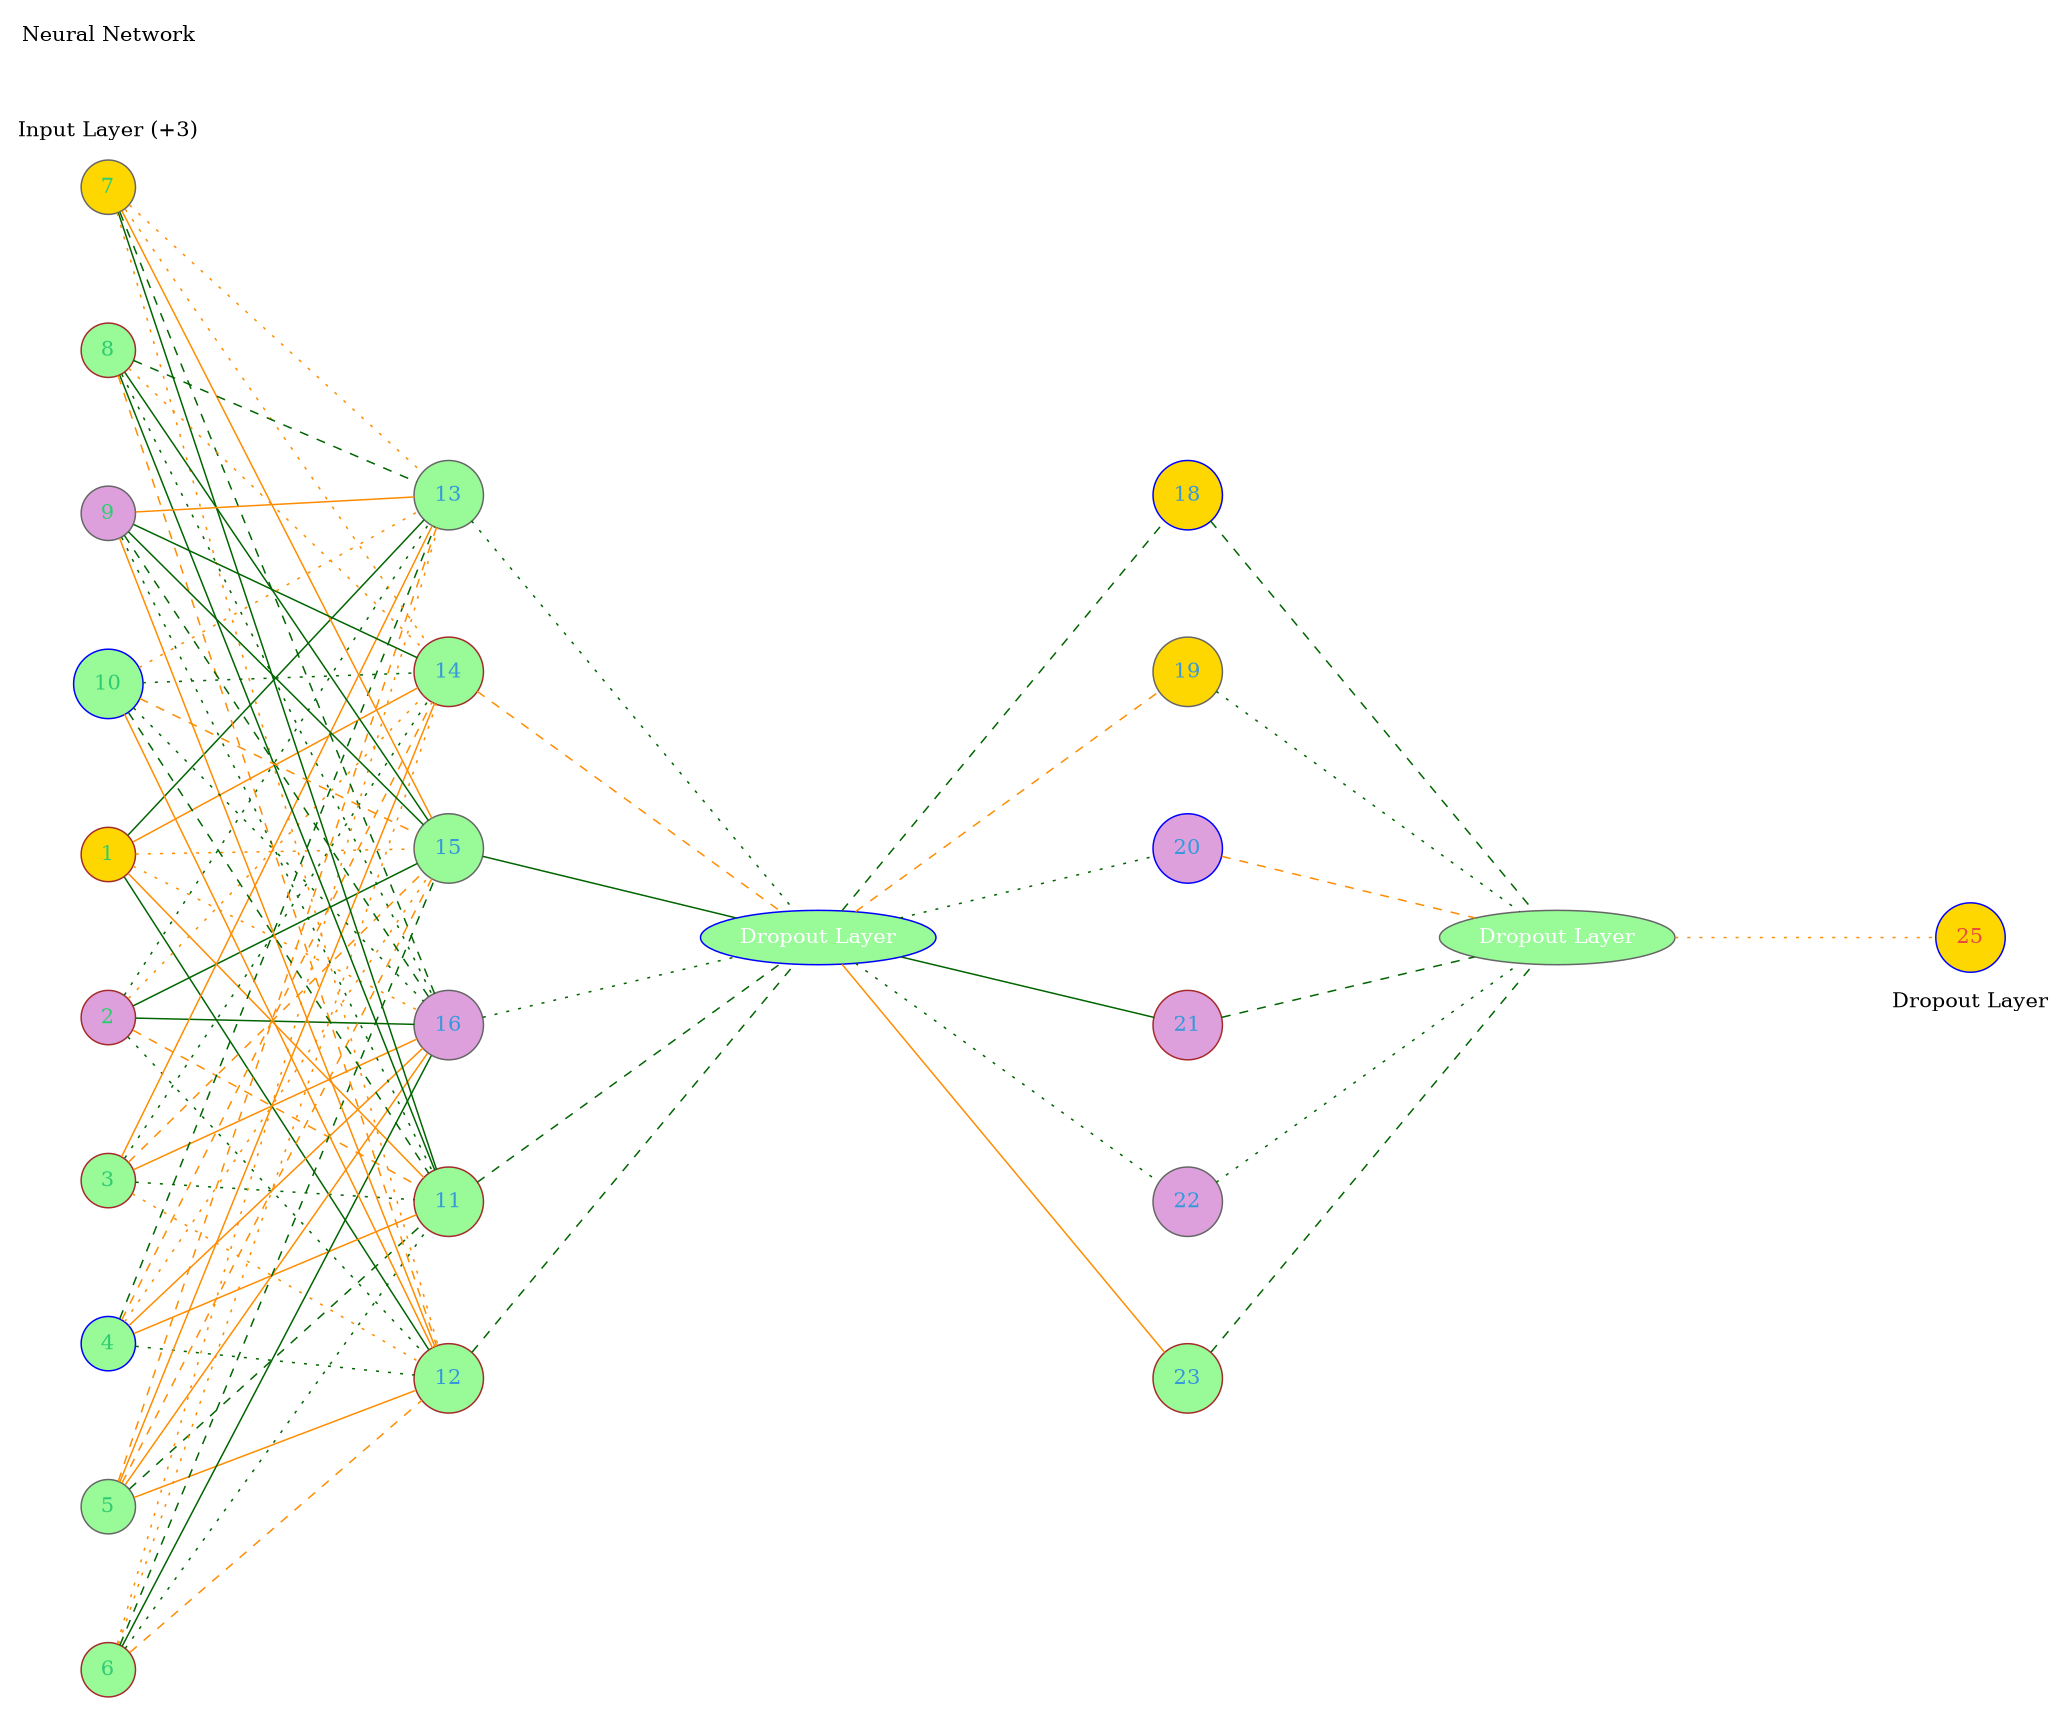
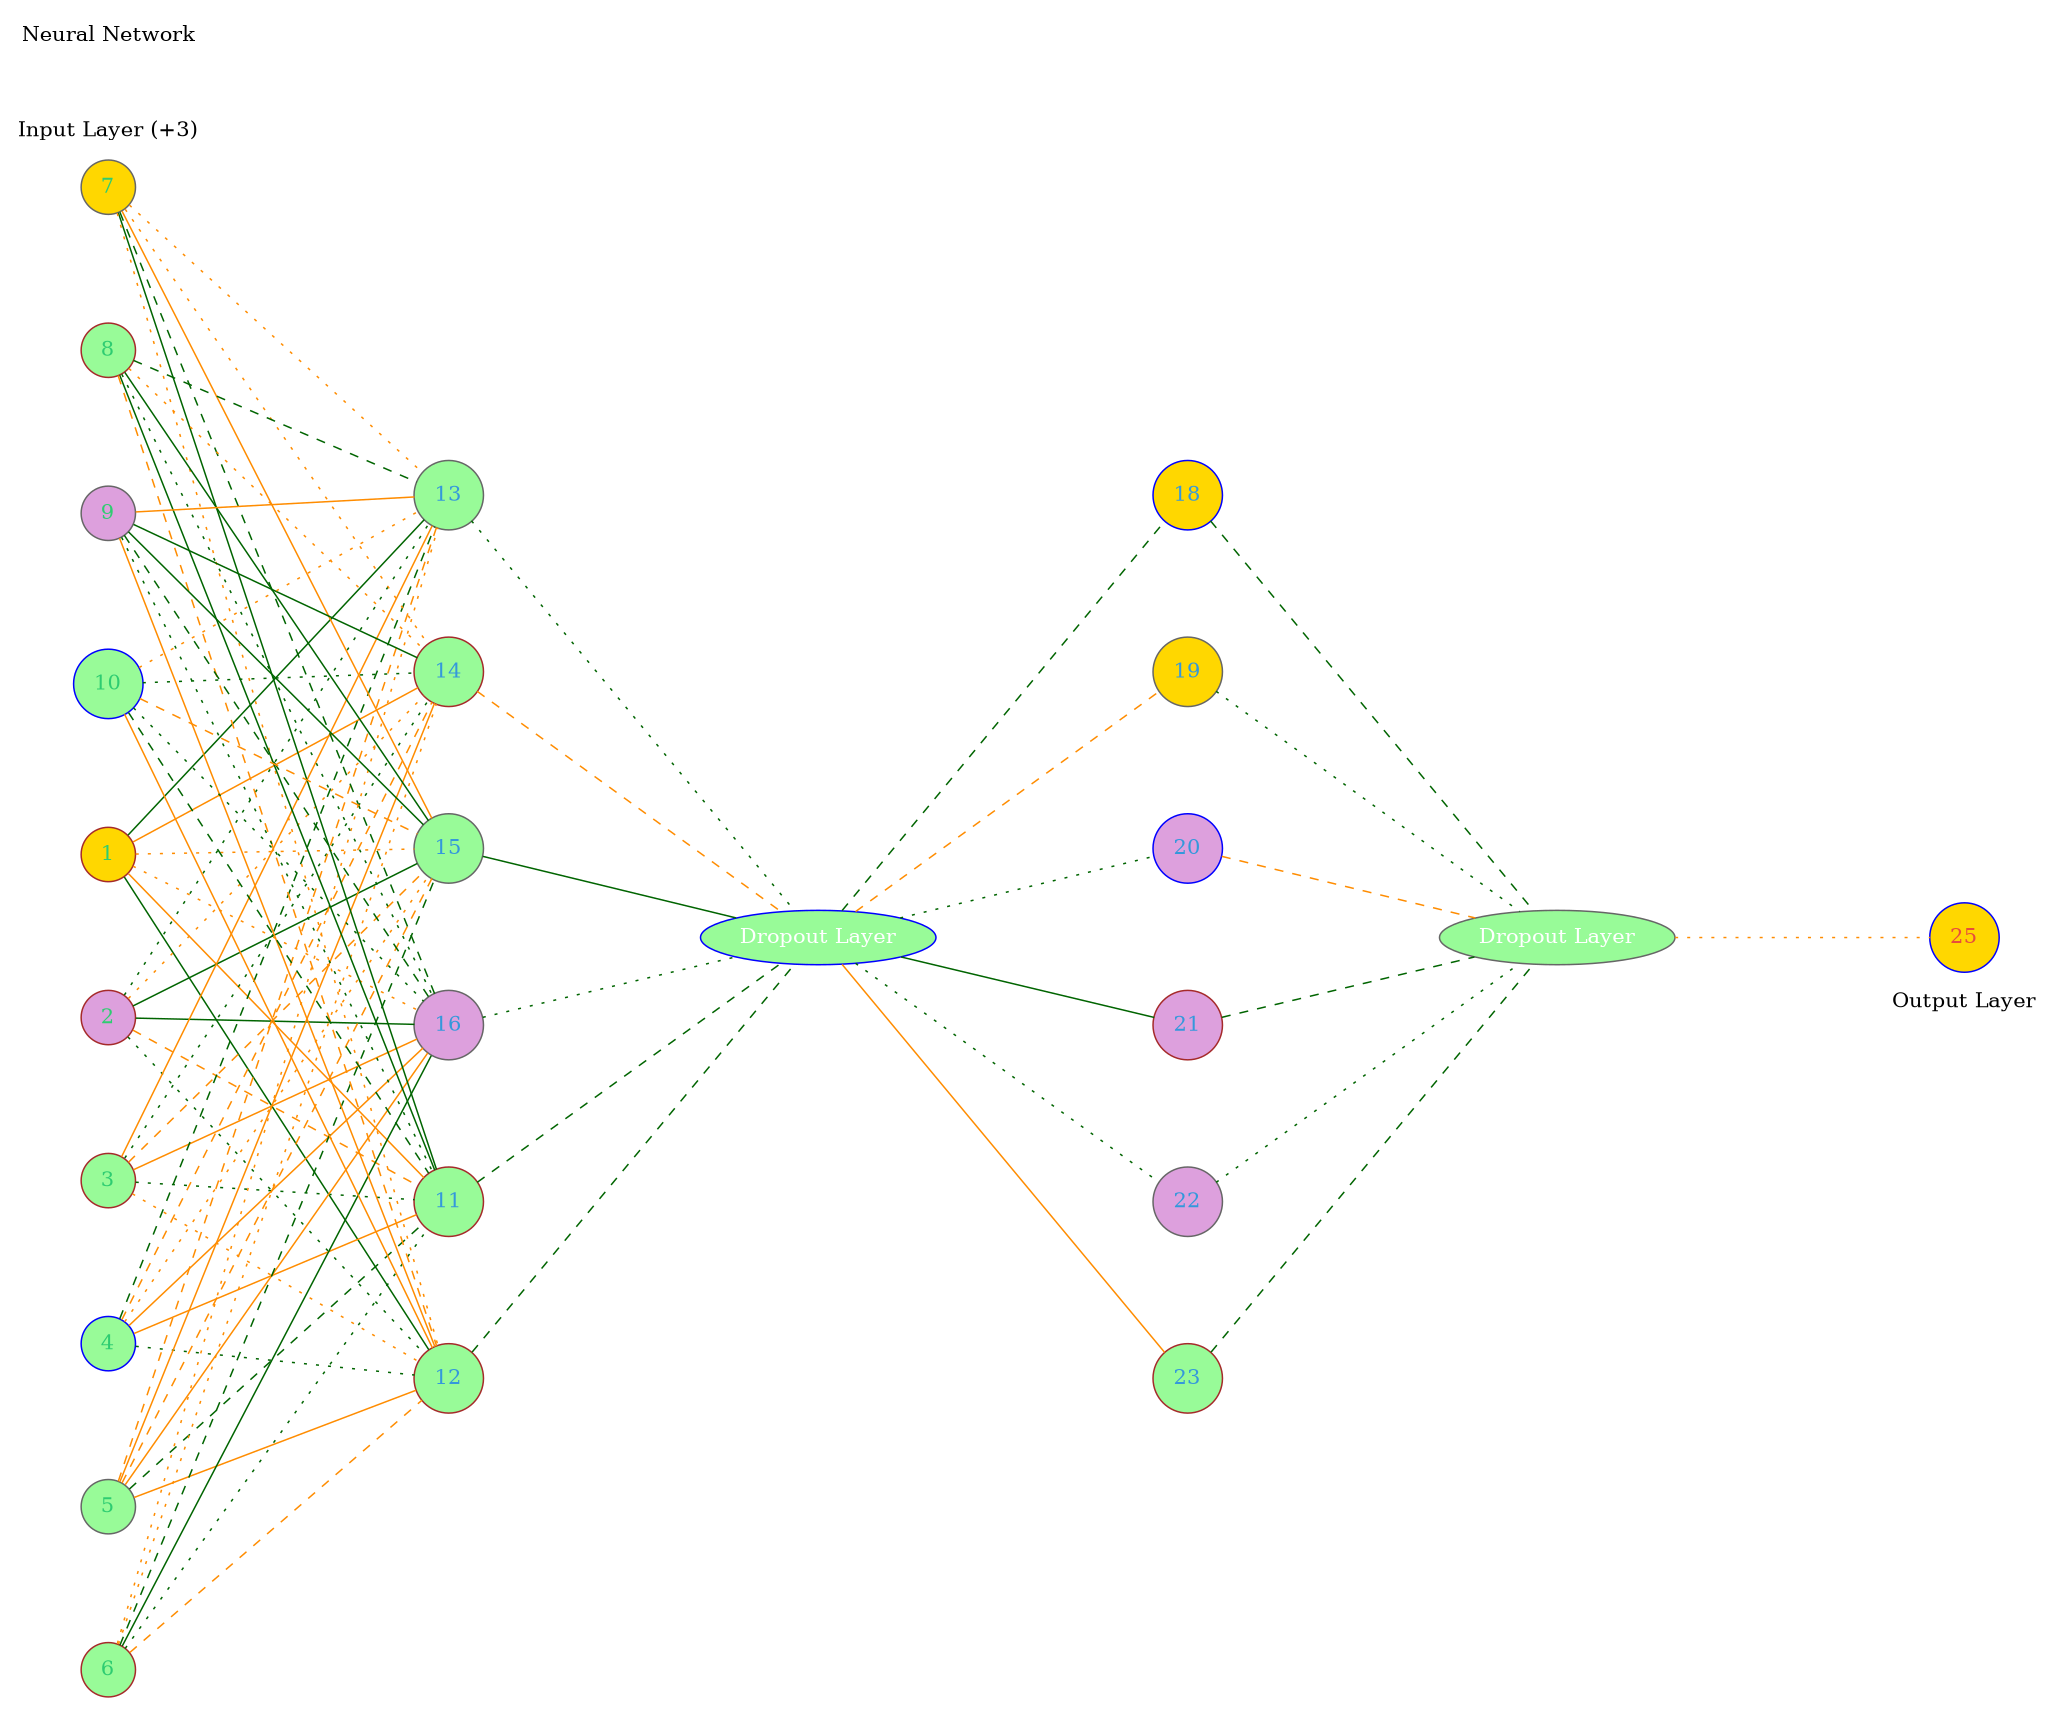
(1970, 1002) -> (1964, 1002)
